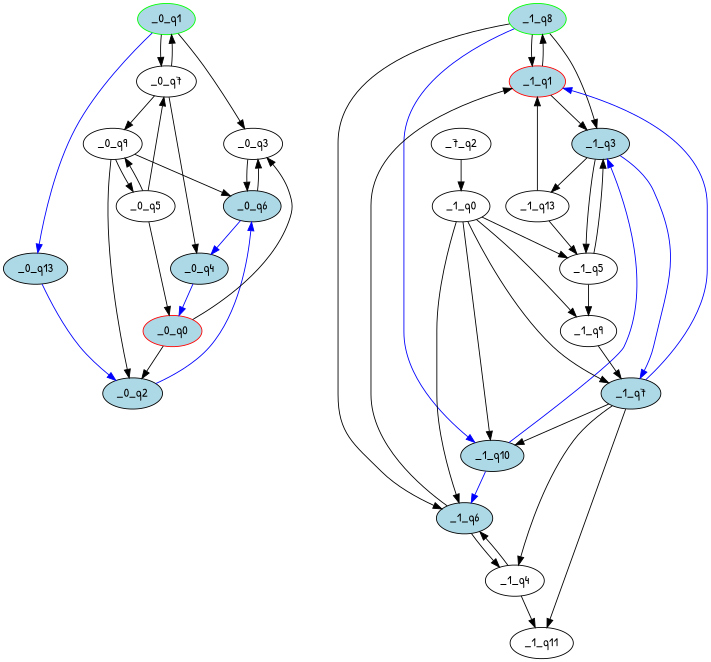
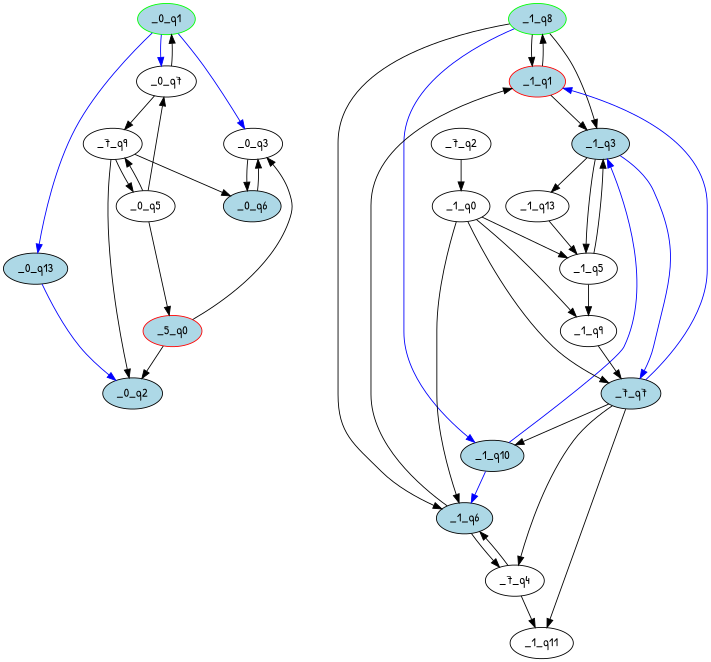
(161, 46) -> (161, 46)
(211, 76) -> (211, 76)
(113, 144) -> (113, 144)
(537, 148) -> none
(199, 269) -> none
(226, 322) -> none
(476, 327) -> none
(173, 331) -> (173, 331)
(631, 393) -> (631, 393)
(515, 581) -> (515, 581)
